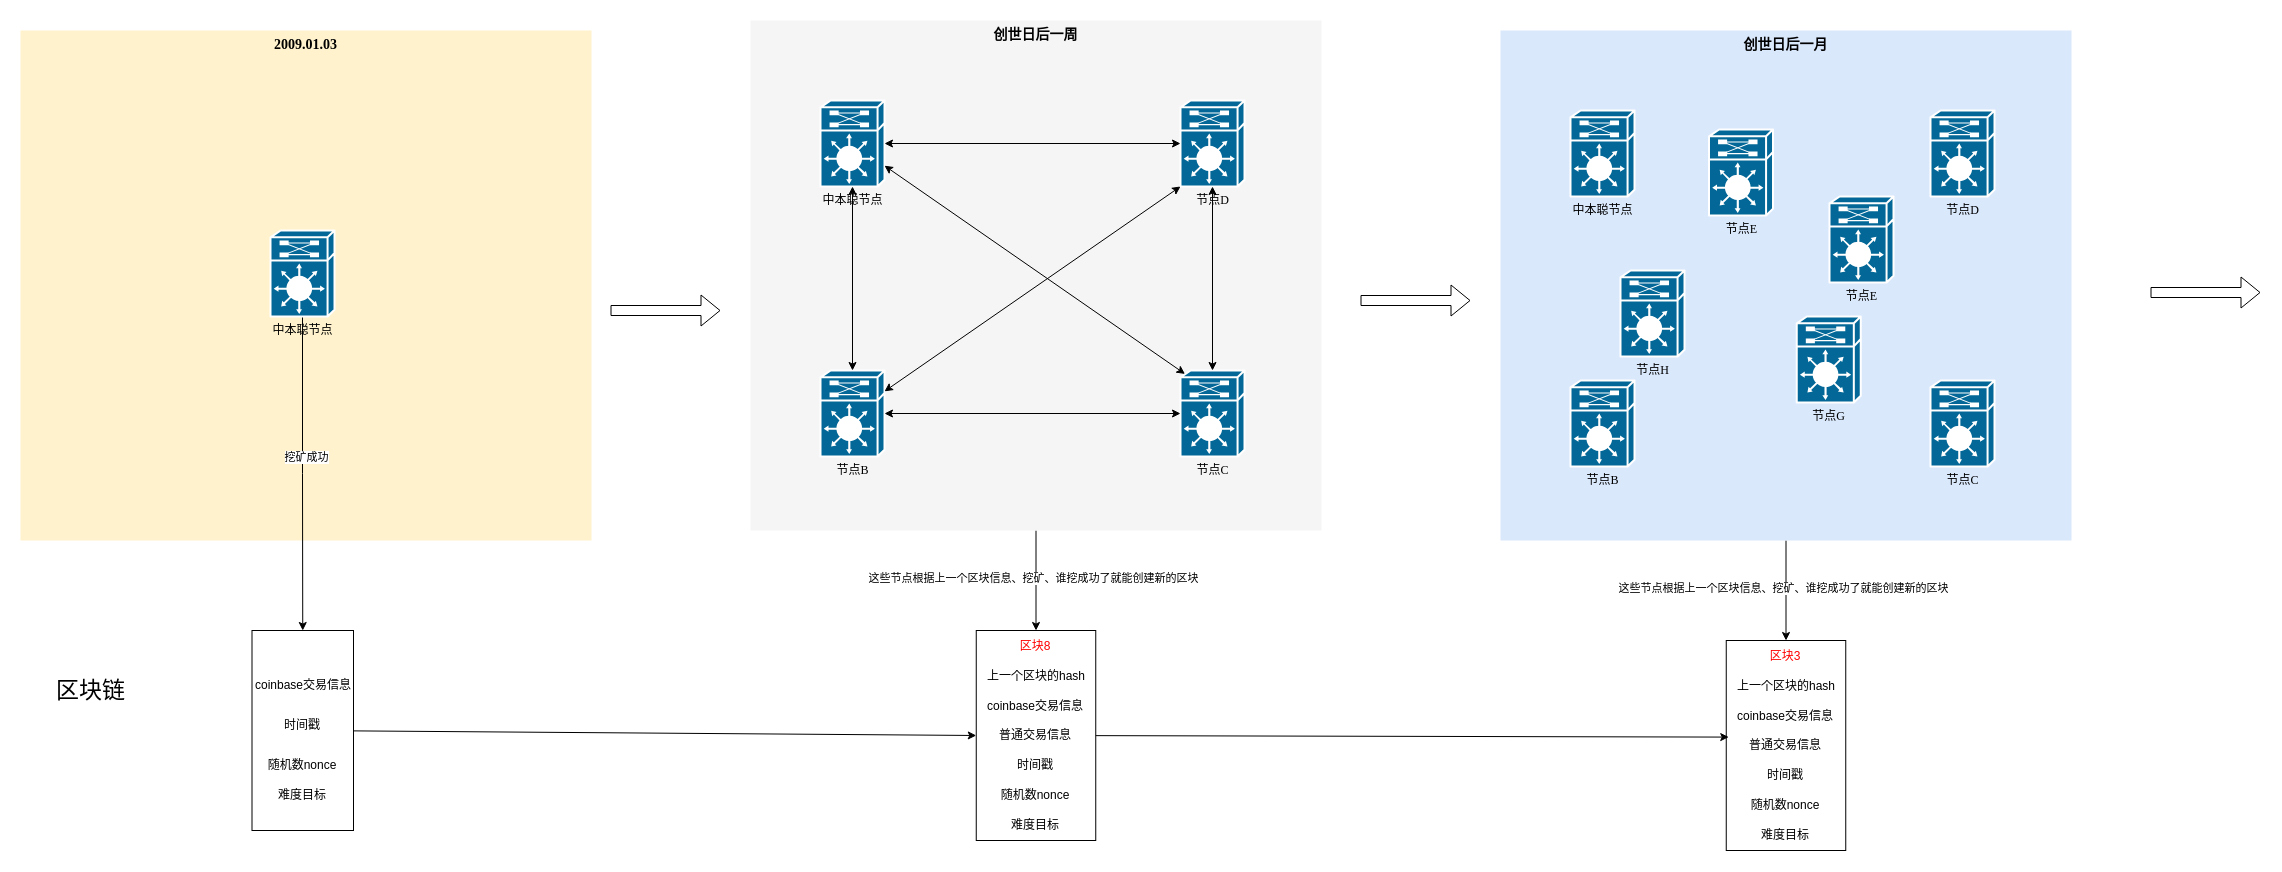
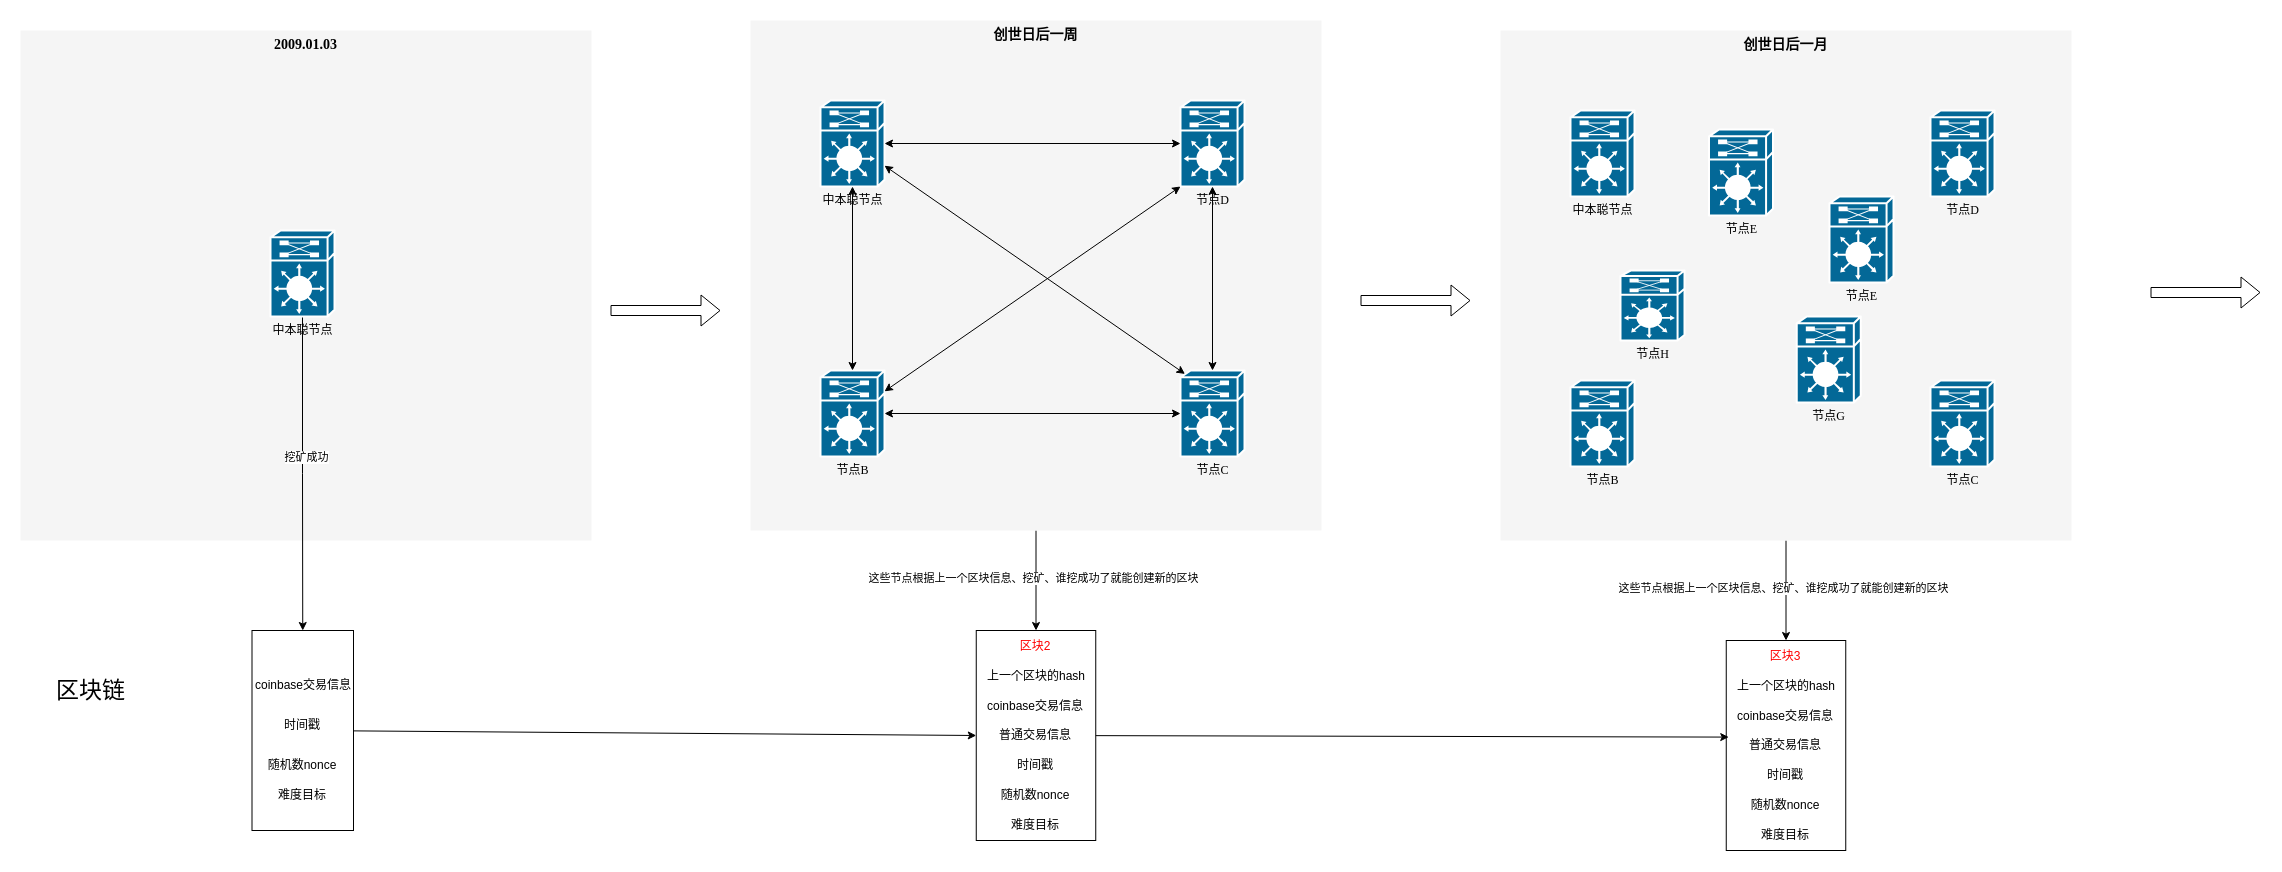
(306, 46) -> (306, 46)
(1786, 286) -> (1786, 286)
(1653, 314) -> (1653, 306)
(1036, 647) -> (1036, 647)
